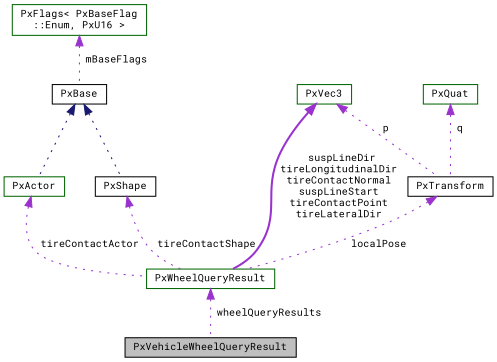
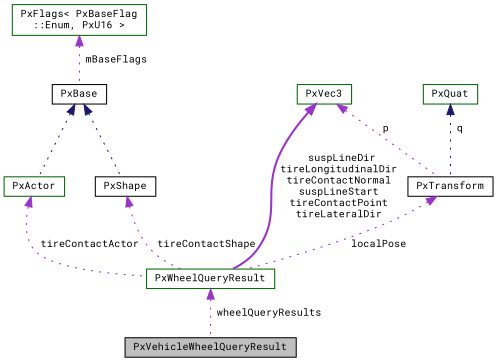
(450, 146) -> (450, 146)
